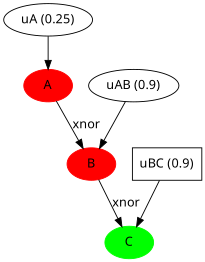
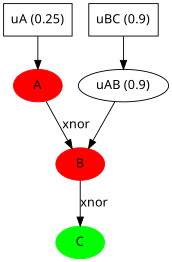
(48, 20) -> (38, 20)
(150, 199) -> (123, 48)
